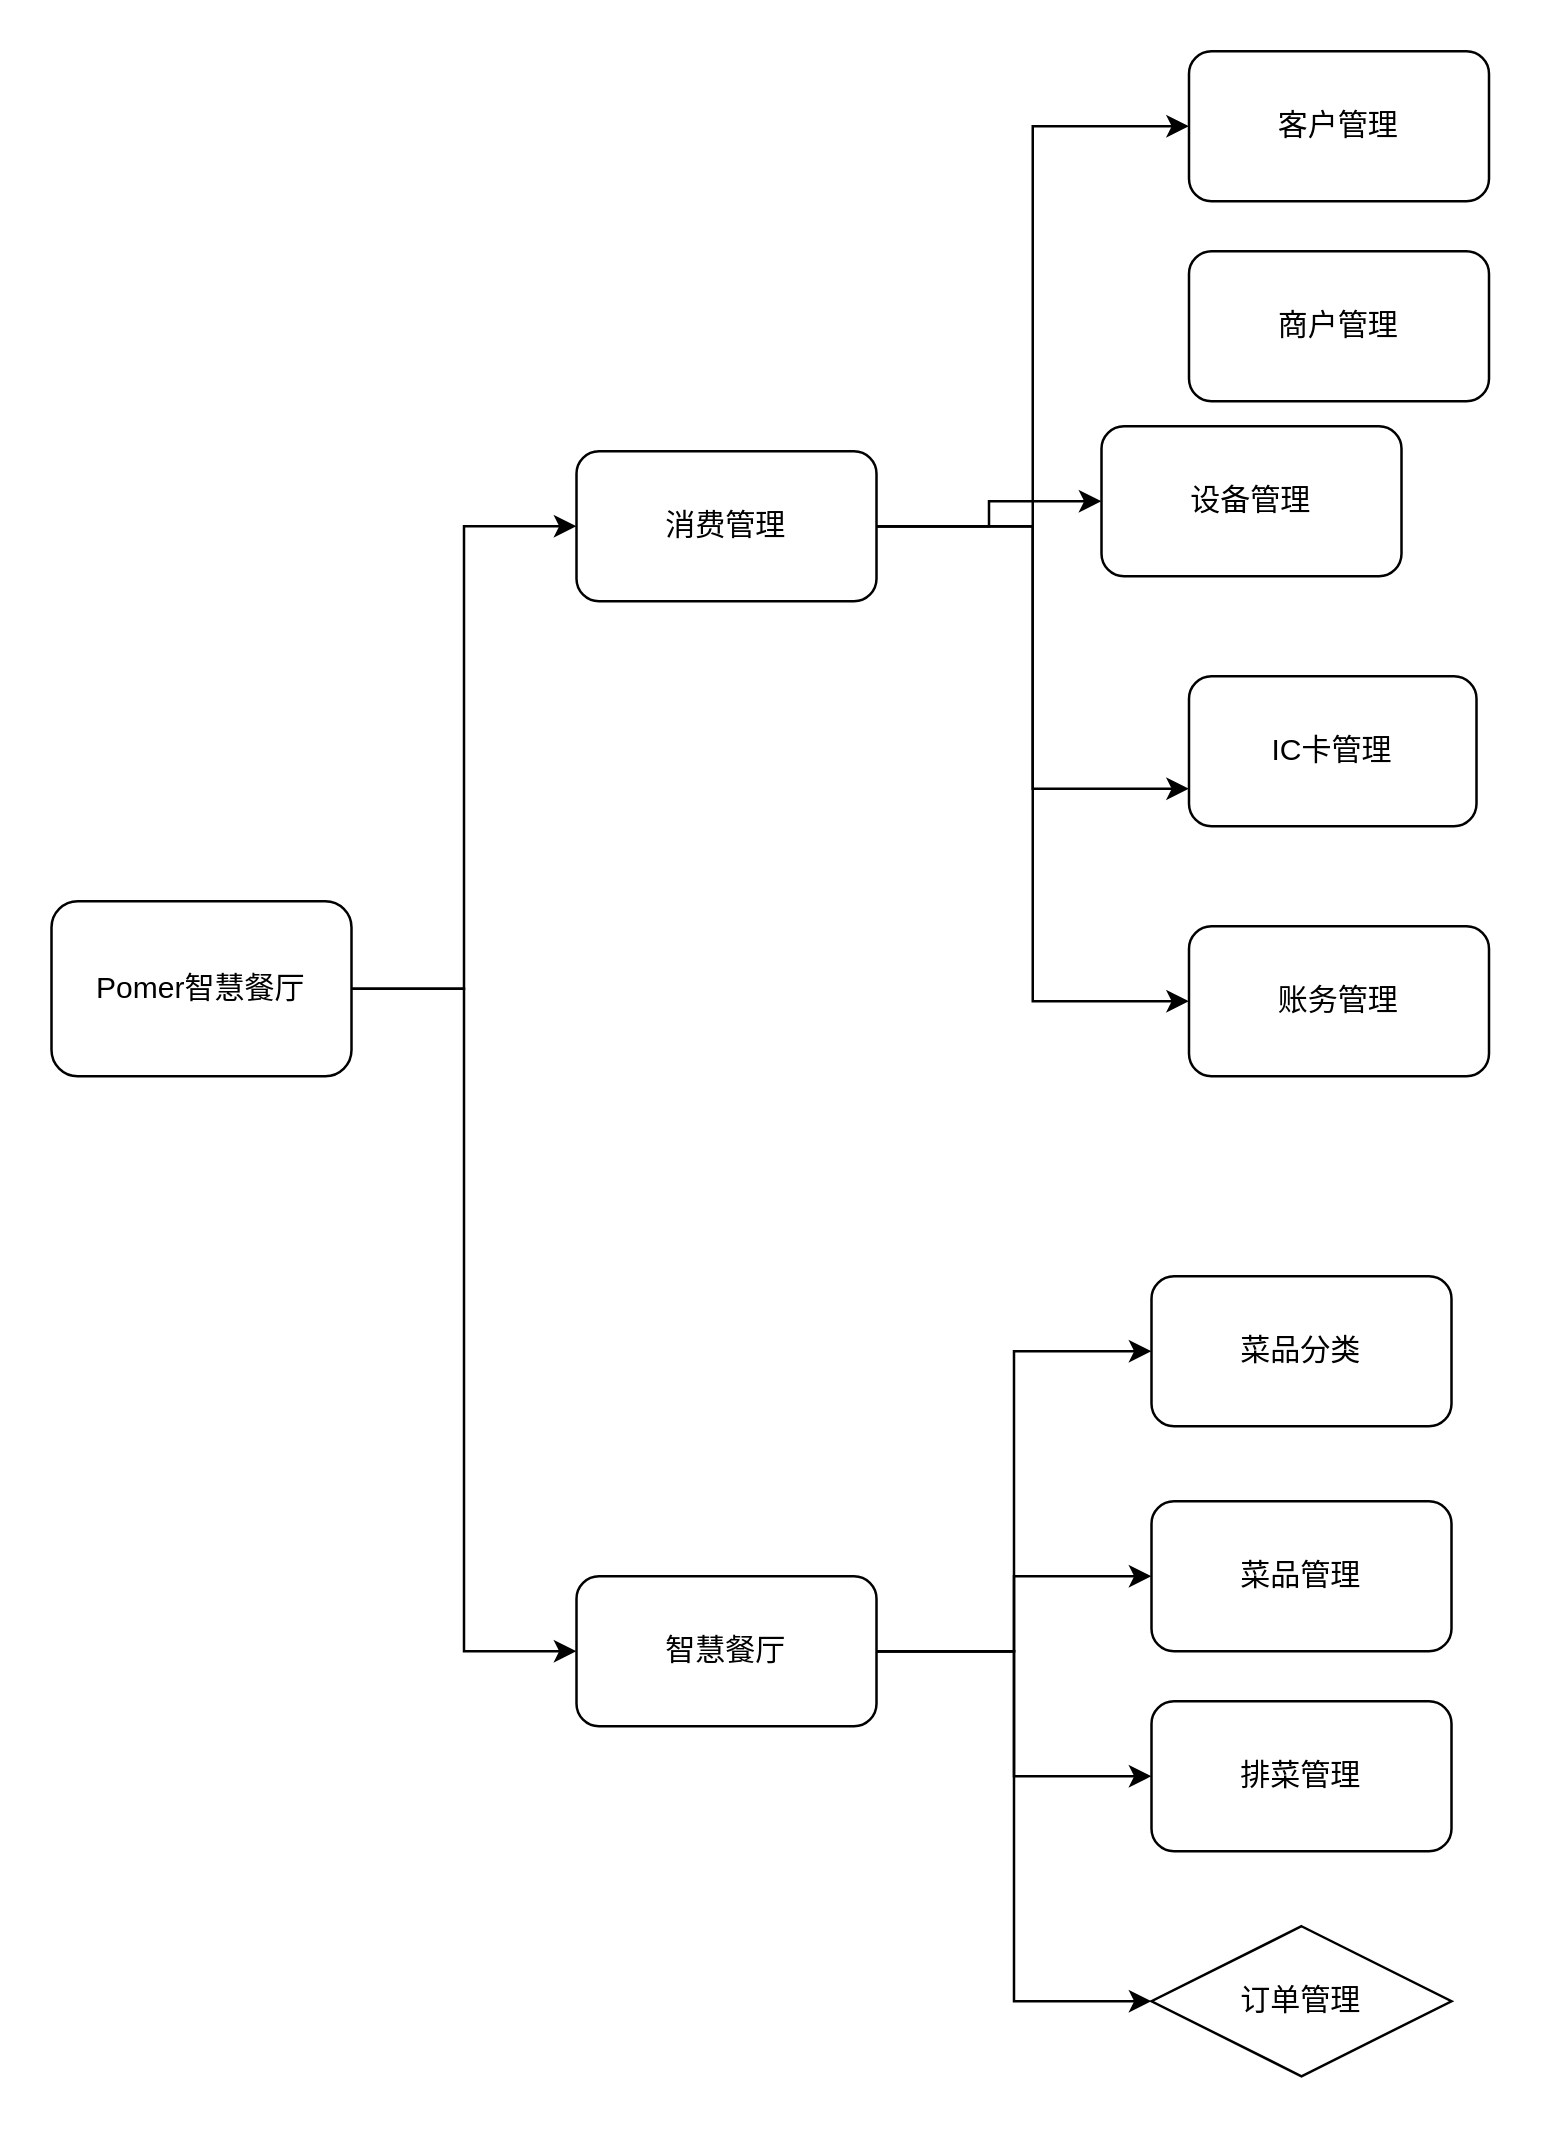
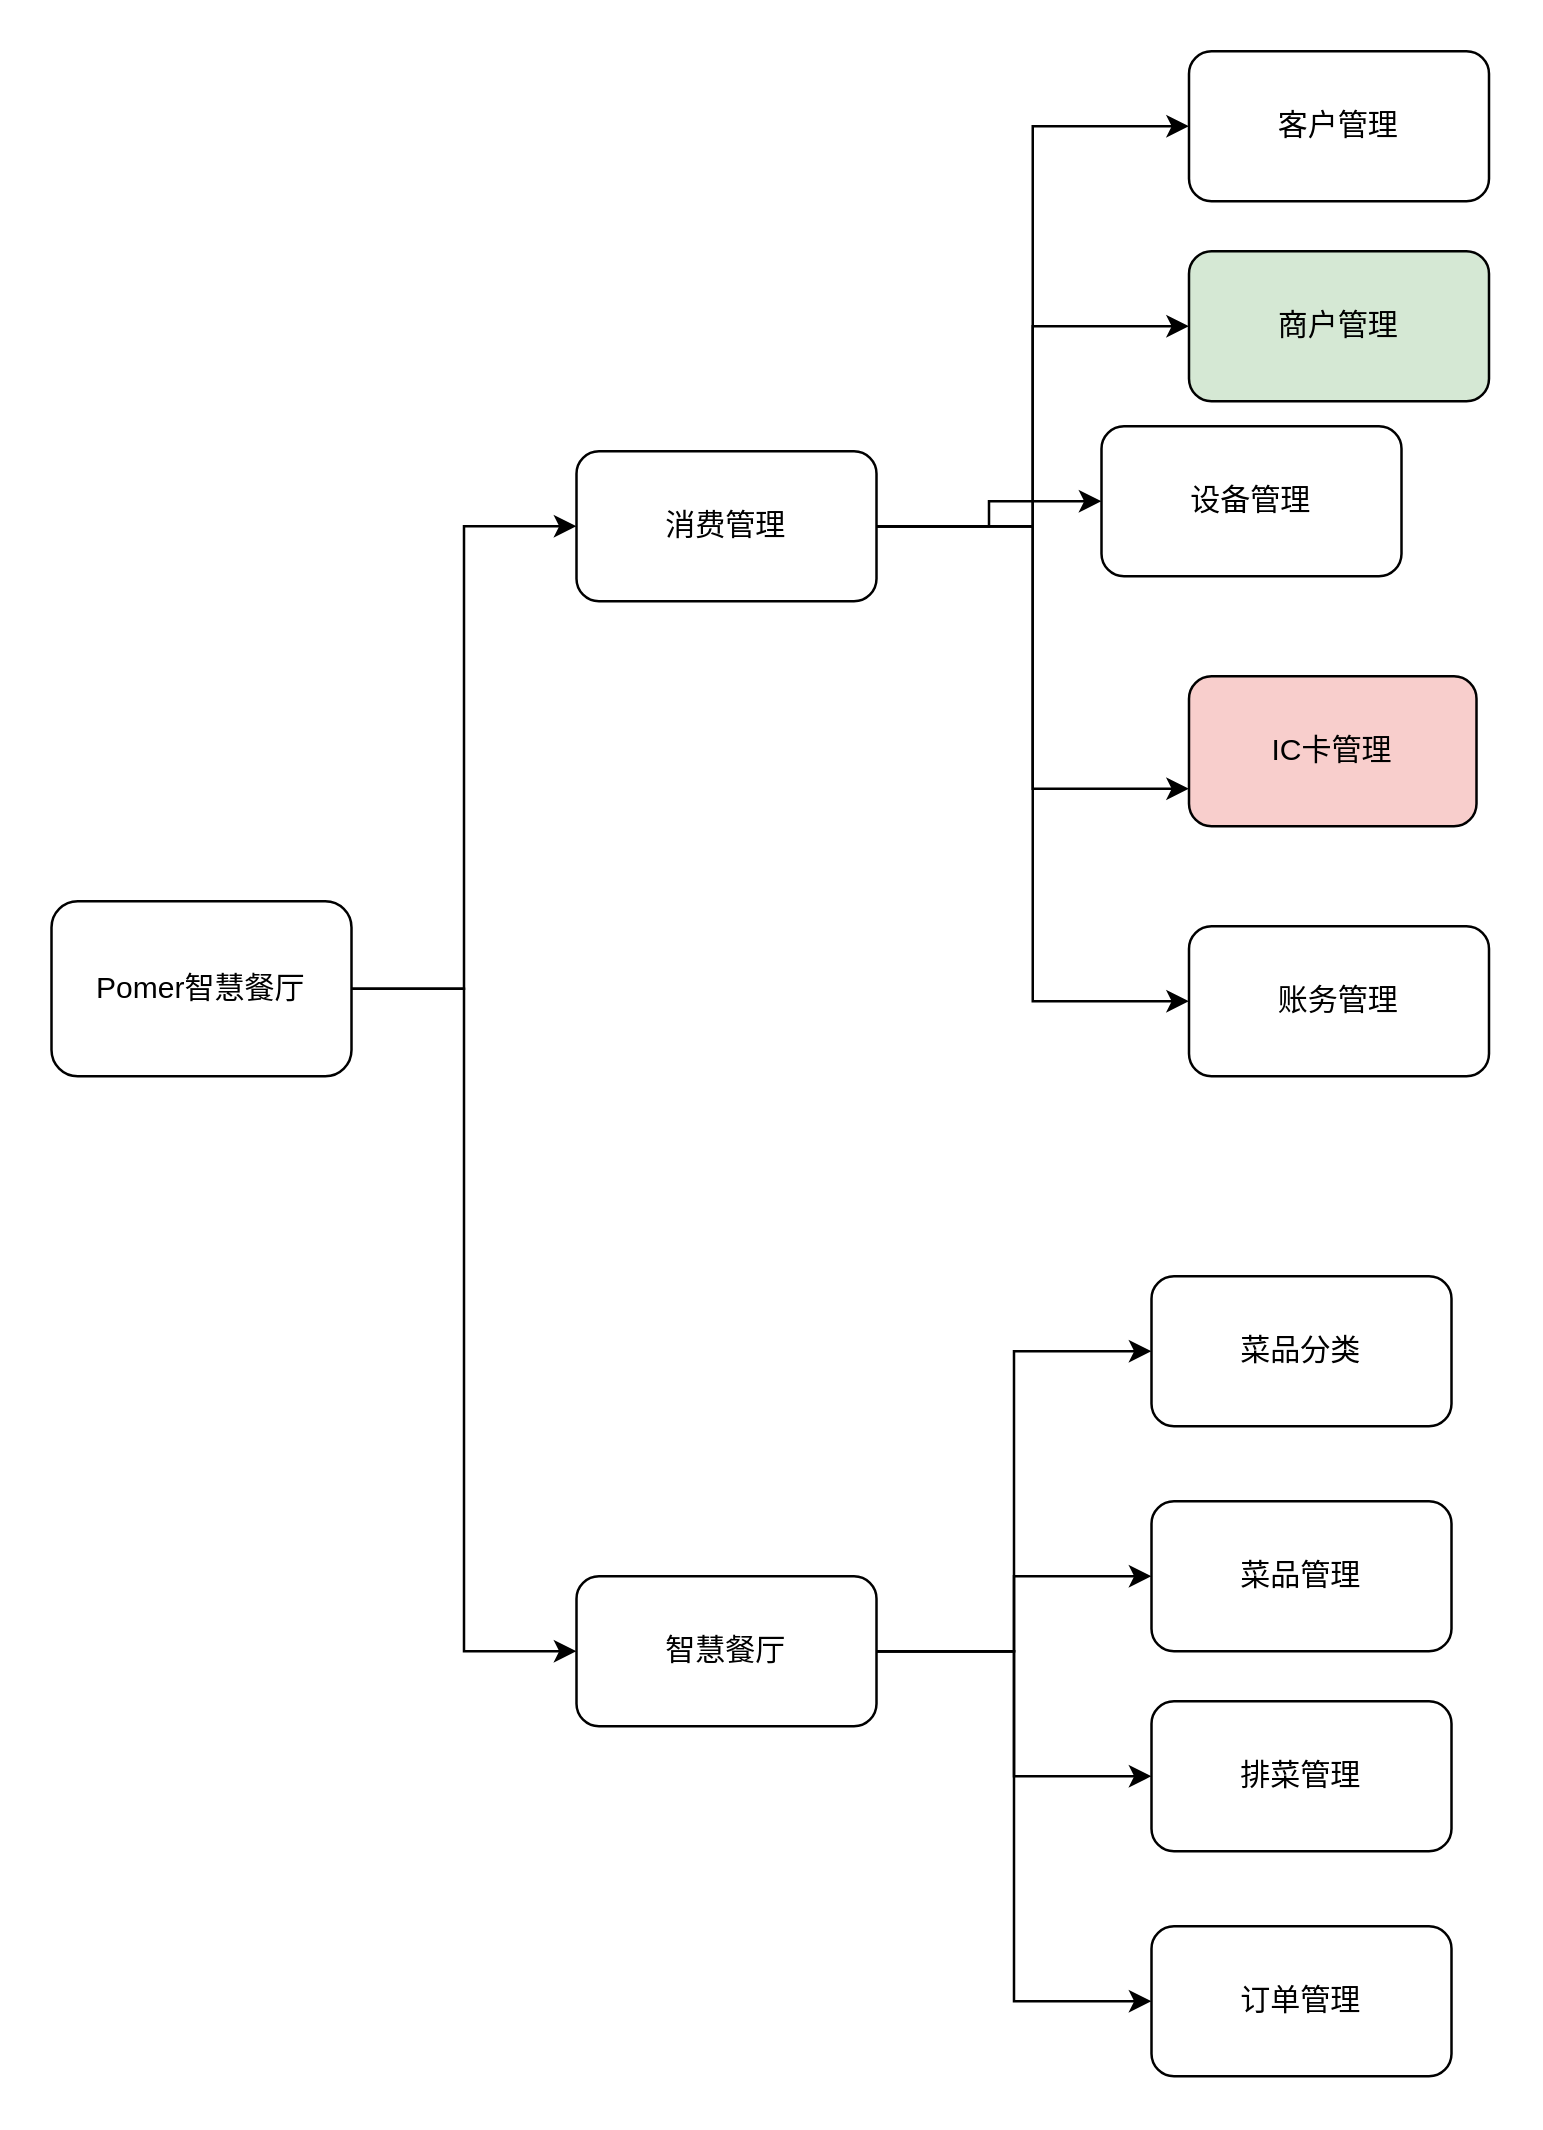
none -> (1104, 326)
(1339, 326) -> (1339, 326)
(1333, 751) -> (1333, 751)
(1301, 2001) -> (1301, 2001)
